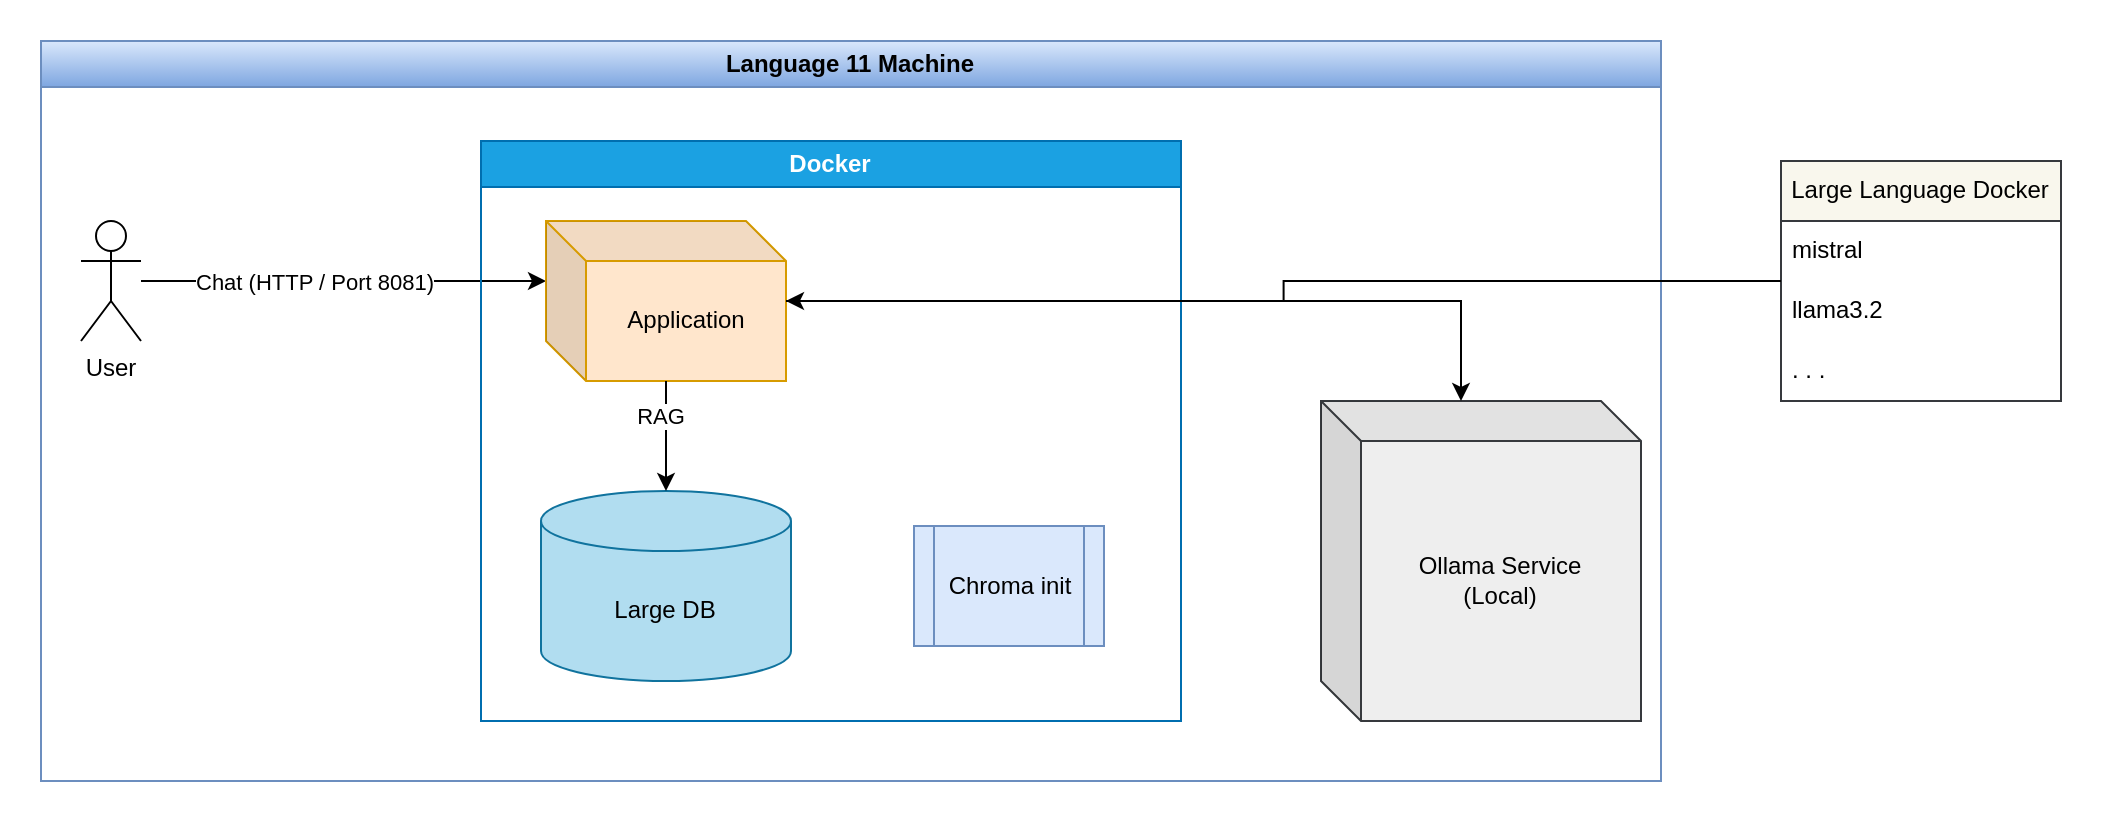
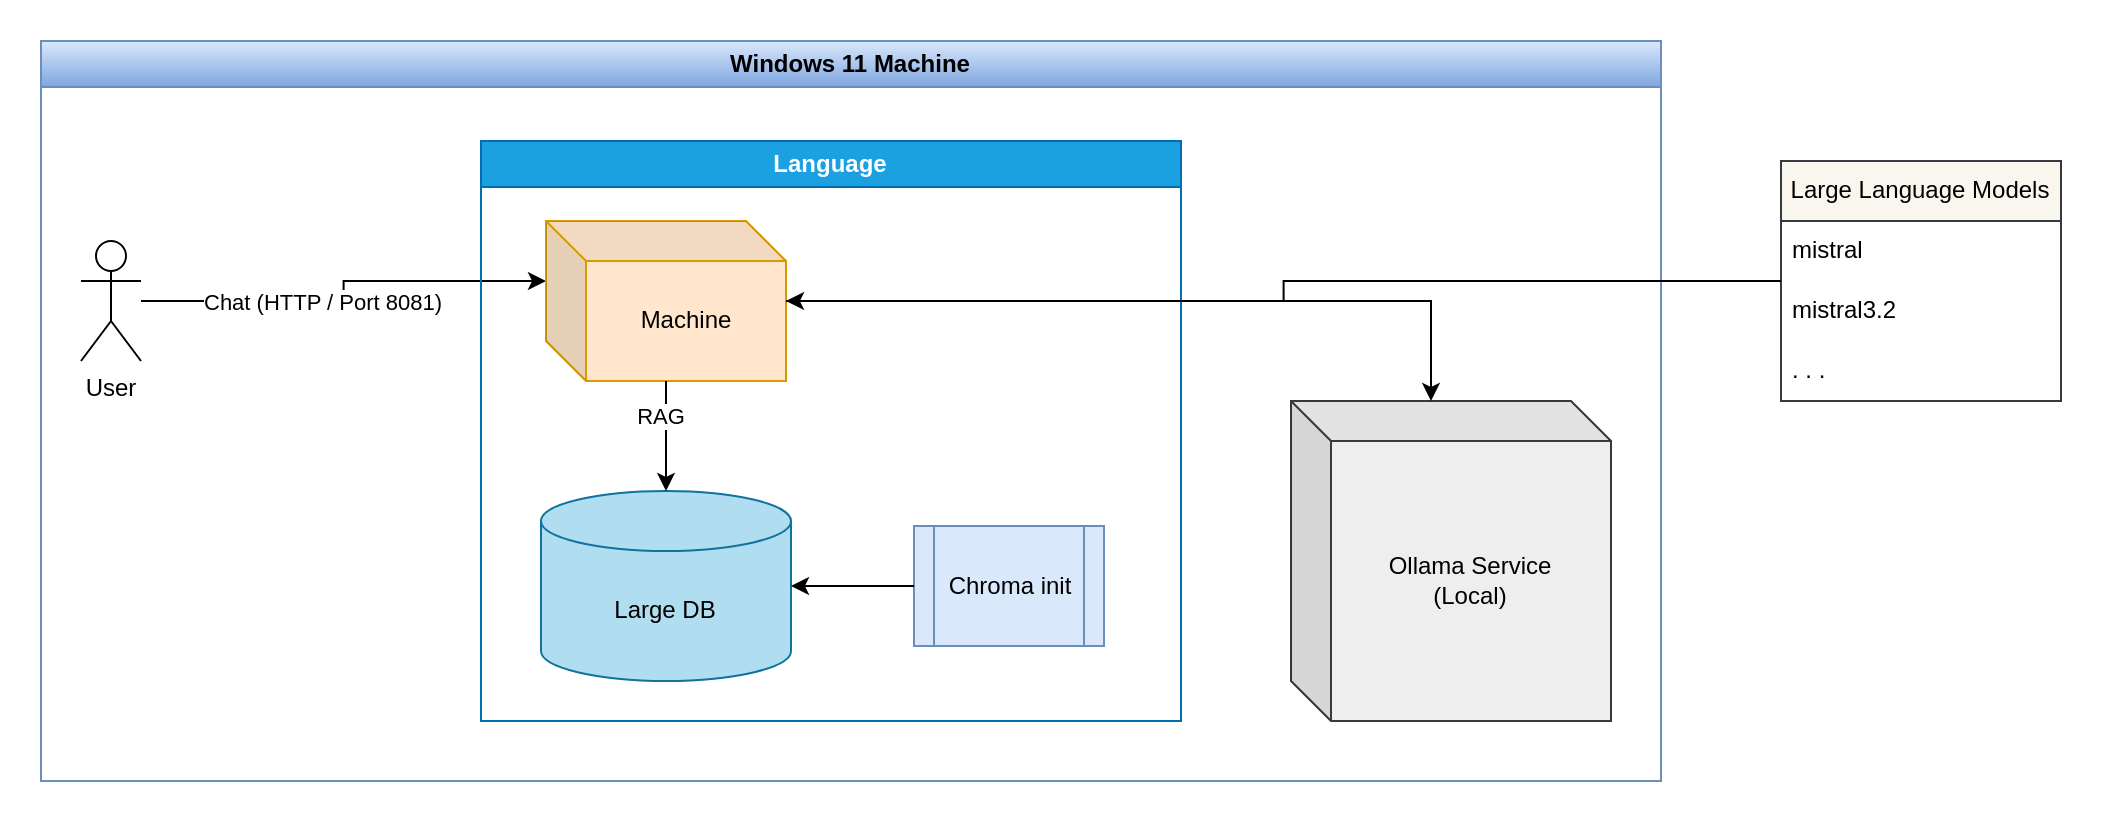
(851, 65) -> (851, 65)
(831, 165) -> (831, 165)
(1921, 191) -> (1921, 191)
(111, 281) -> (111, 301)
(1837, 311) -> (1851, 311)
(687, 321) -> (687, 321)
(1481, 561) -> (1451, 561)
none -> (859, 586)
